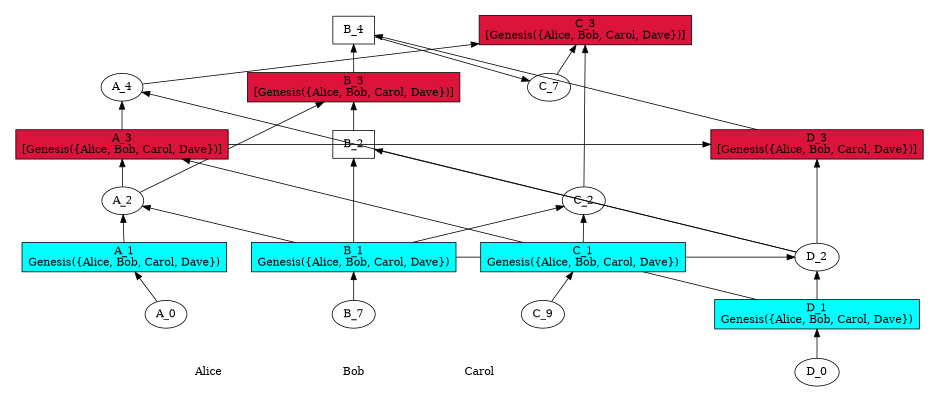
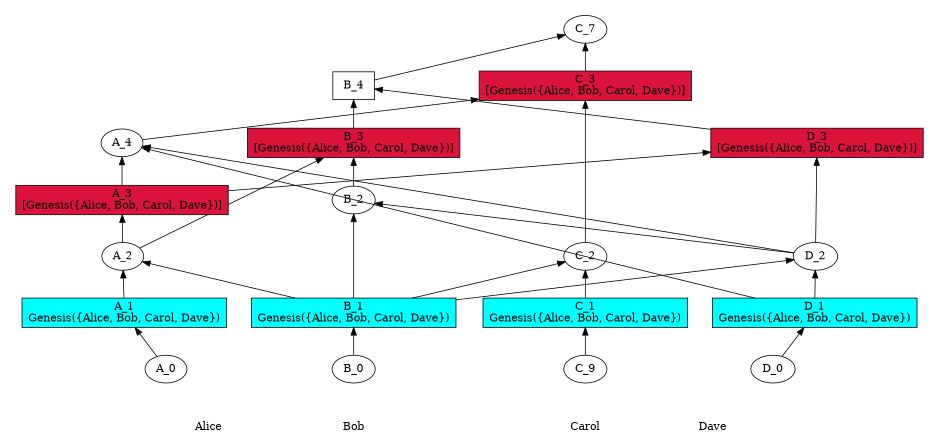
(564, 63) -> (585, 61)
(354, 144) -> (354, 200)
(487, 234) -> (452, 224)
(354, 314) -> (354, 369)
none -> (713, 427)
